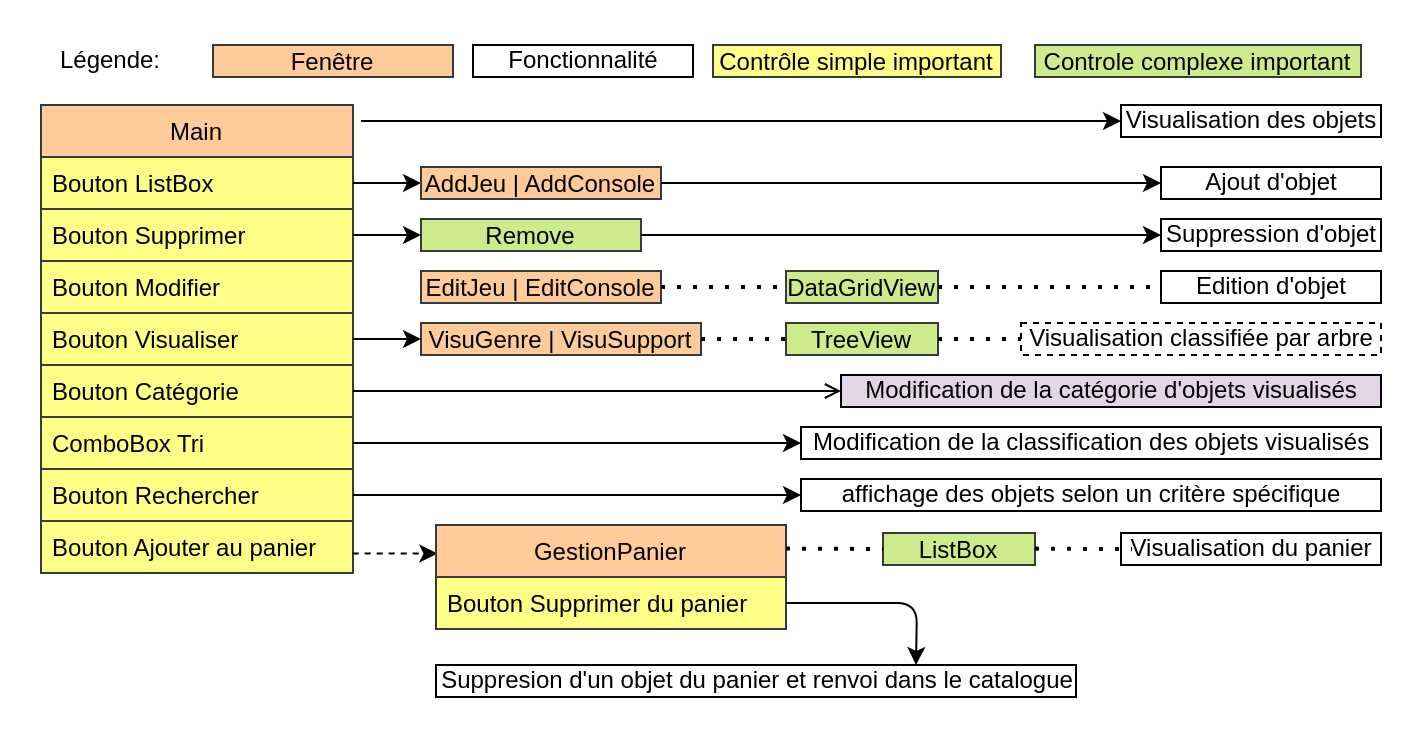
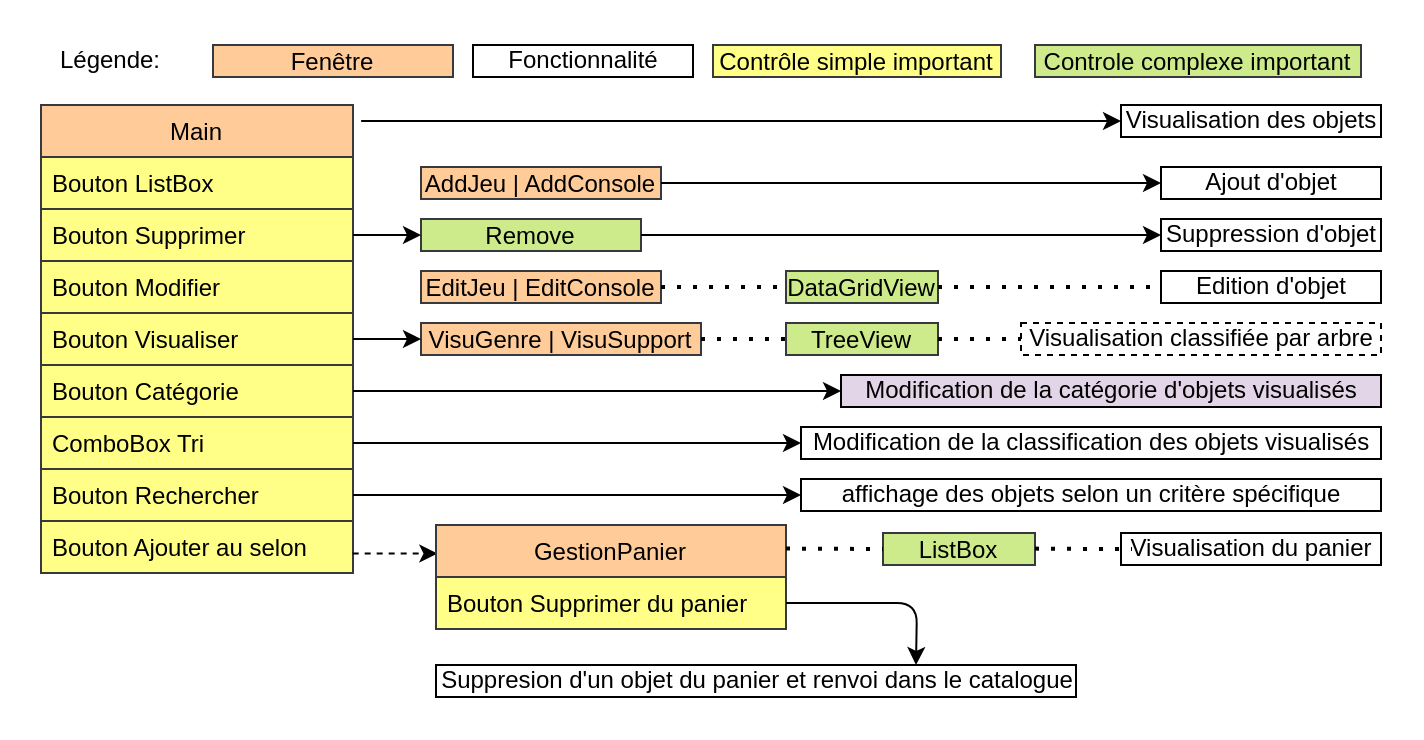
(382, 183) -> none
(829, 391) -> (826, 391)
(201, 548) -> (194, 548)
